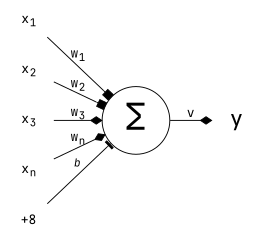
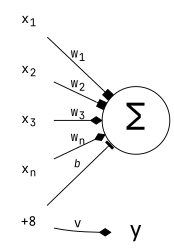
(185, 120) -> (77, 231)
